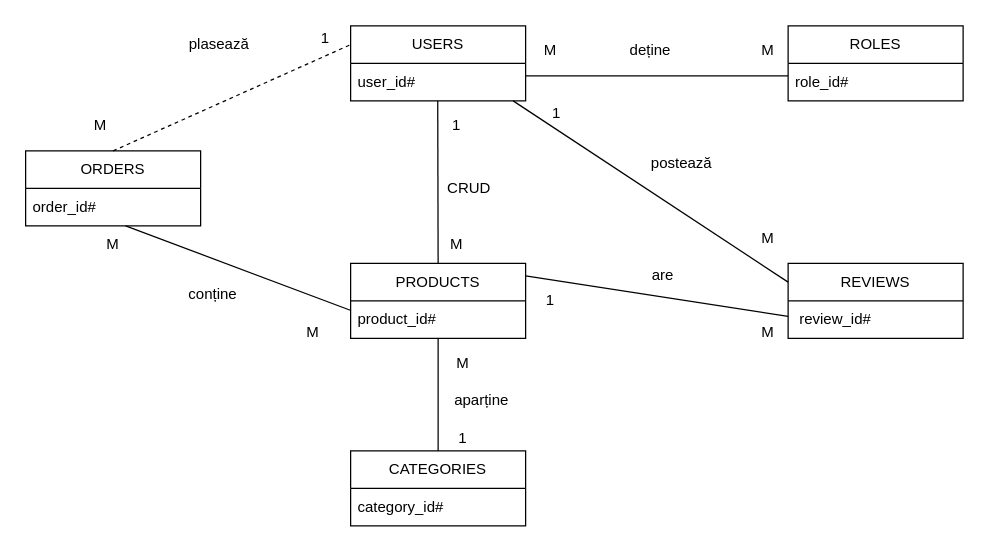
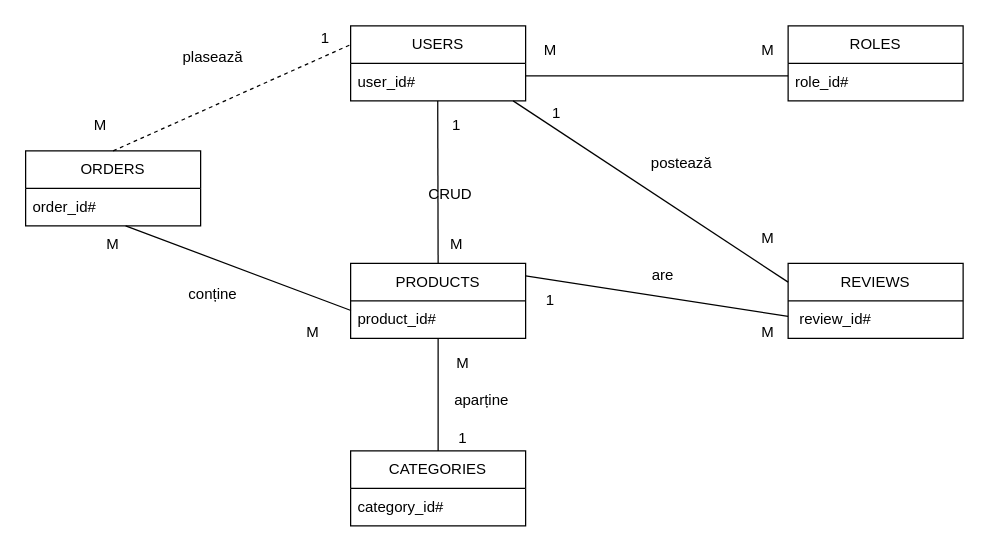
(219, 44) -> (213, 57)
(651, 51) -> none
(469, 188) -> (451, 194)
